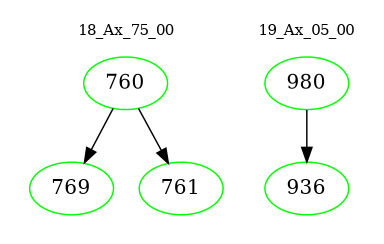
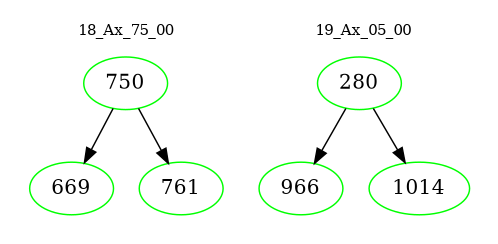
(126, 83) -> (126, 83)
(307, 83) -> (359, 83)
(72, 188) -> (72, 188)
(307, 188) -> (301, 188)
none -> (419, 188)
